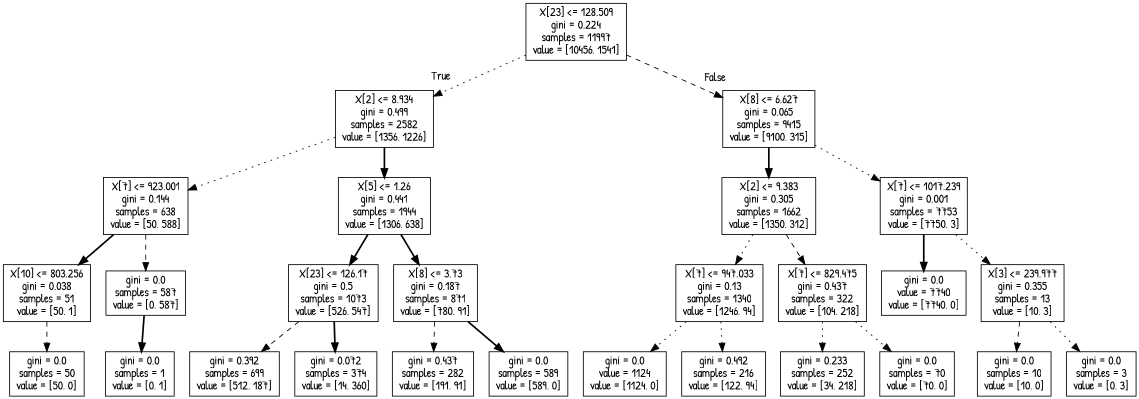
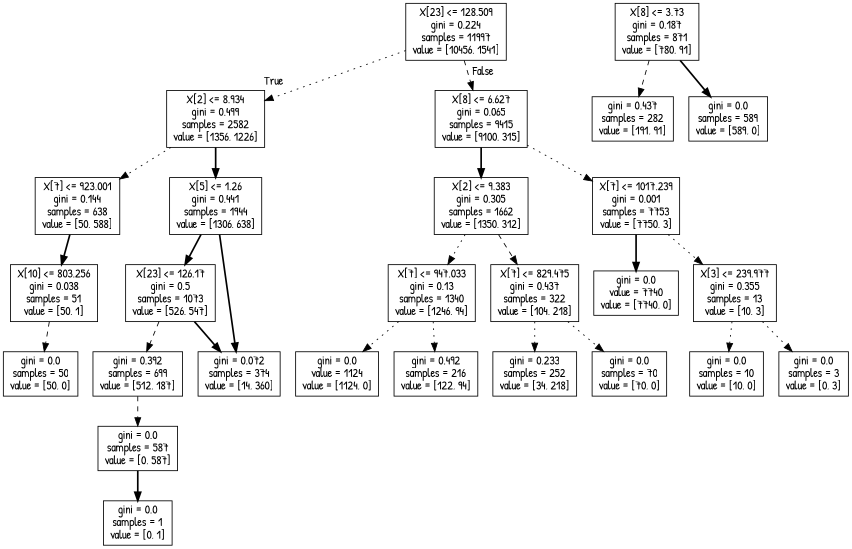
(408, 246) -> (227, 289)
(146, 248) -> (138, 407)
(1019, 332) -> (731, 332)
